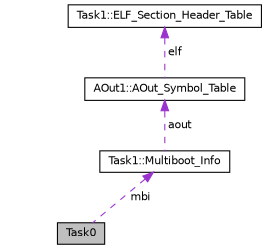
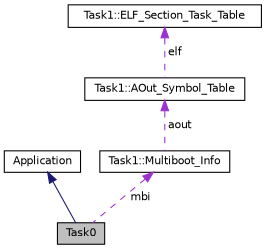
(165, 16) -> (165, 16)
(165, 89) -> (165, 89)
none -> (42, 162)
